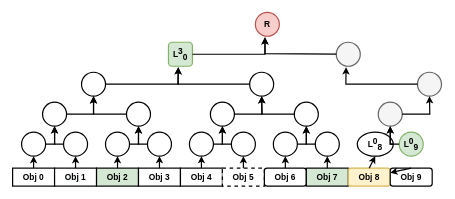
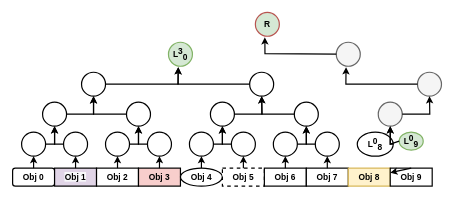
(267, 24) -> (267, 24)
(180, 54) -> (180, 54)
(228, 54) -> none
(411, 144) -> (411, 141)
(371, 165) -> none
(33, 177) -> (33, 177)
(75, 177) -> (75, 177)
(117, 177) -> (117, 177)
(159, 177) -> (159, 177)
(201, 177) -> (201, 177)
(285, 177) -> (285, 177)
(327, 177) -> (327, 177)
(369, 177) -> (369, 177)
(411, 177) -> (411, 177)
